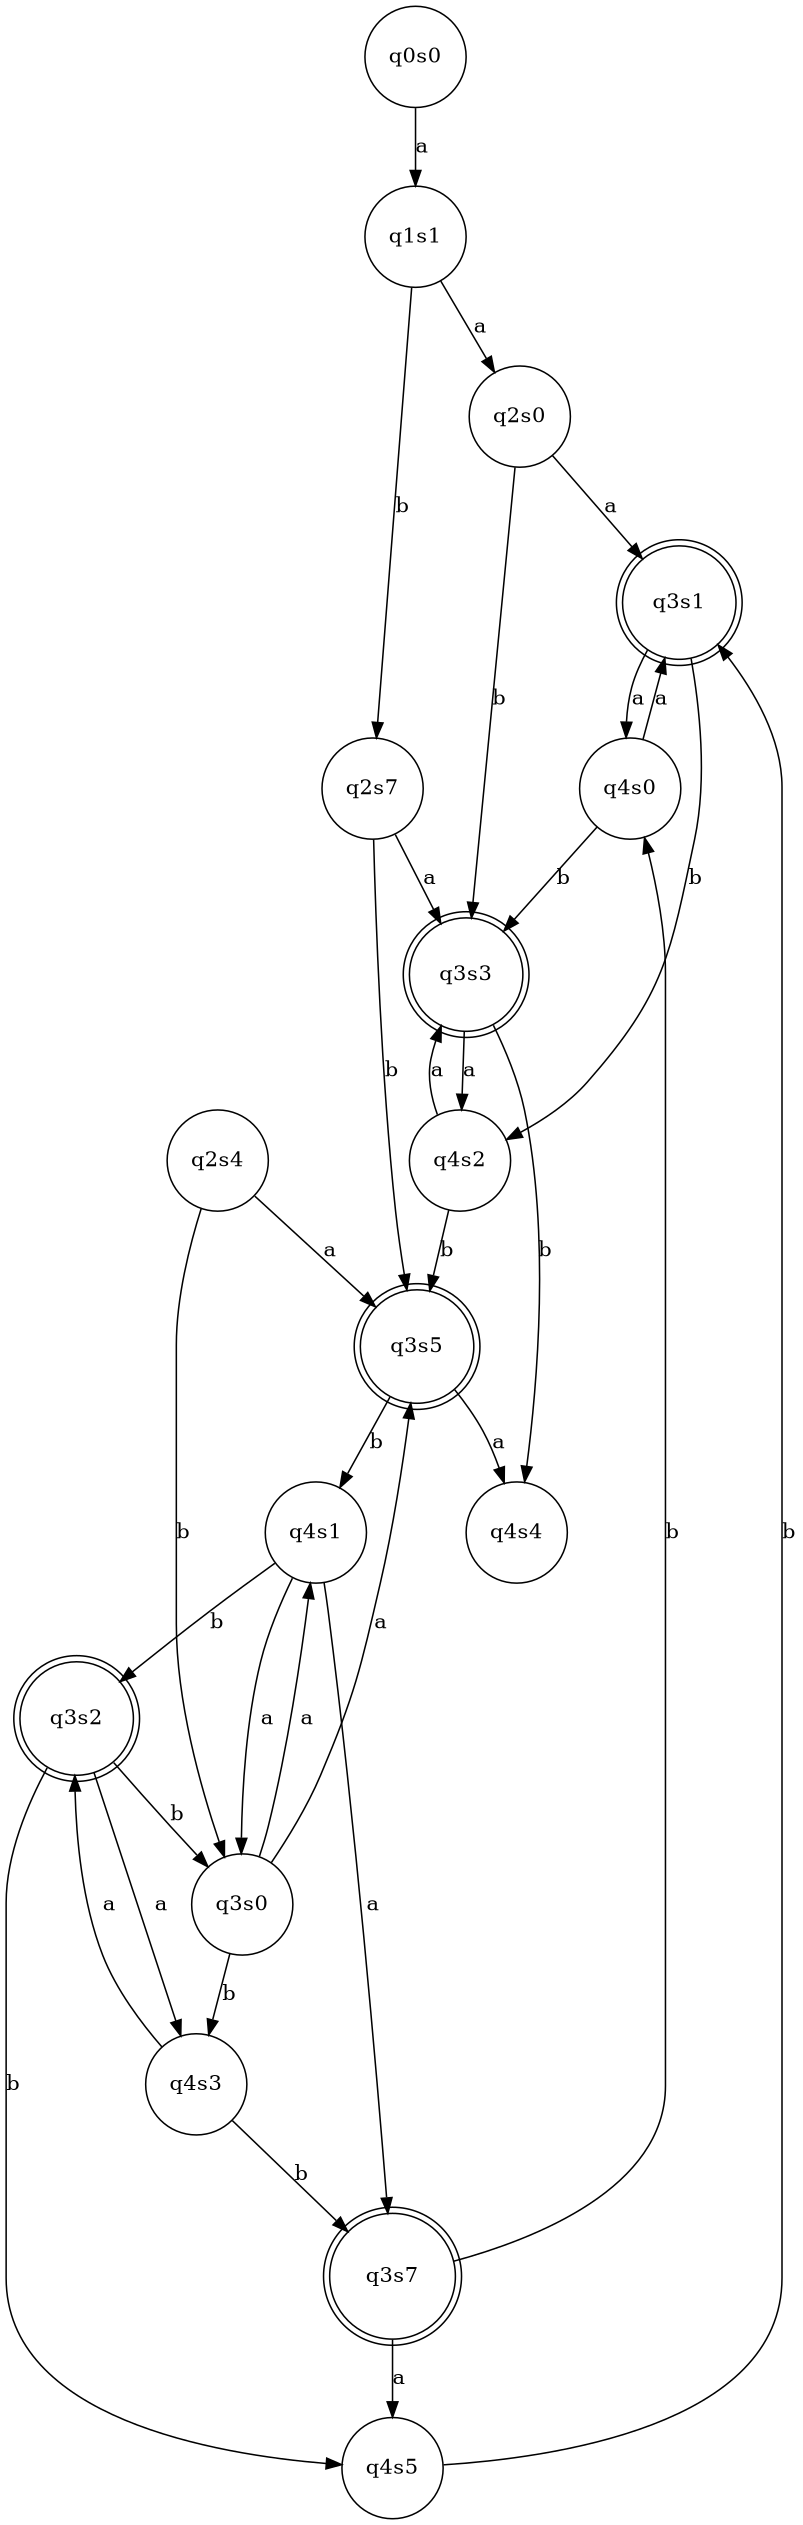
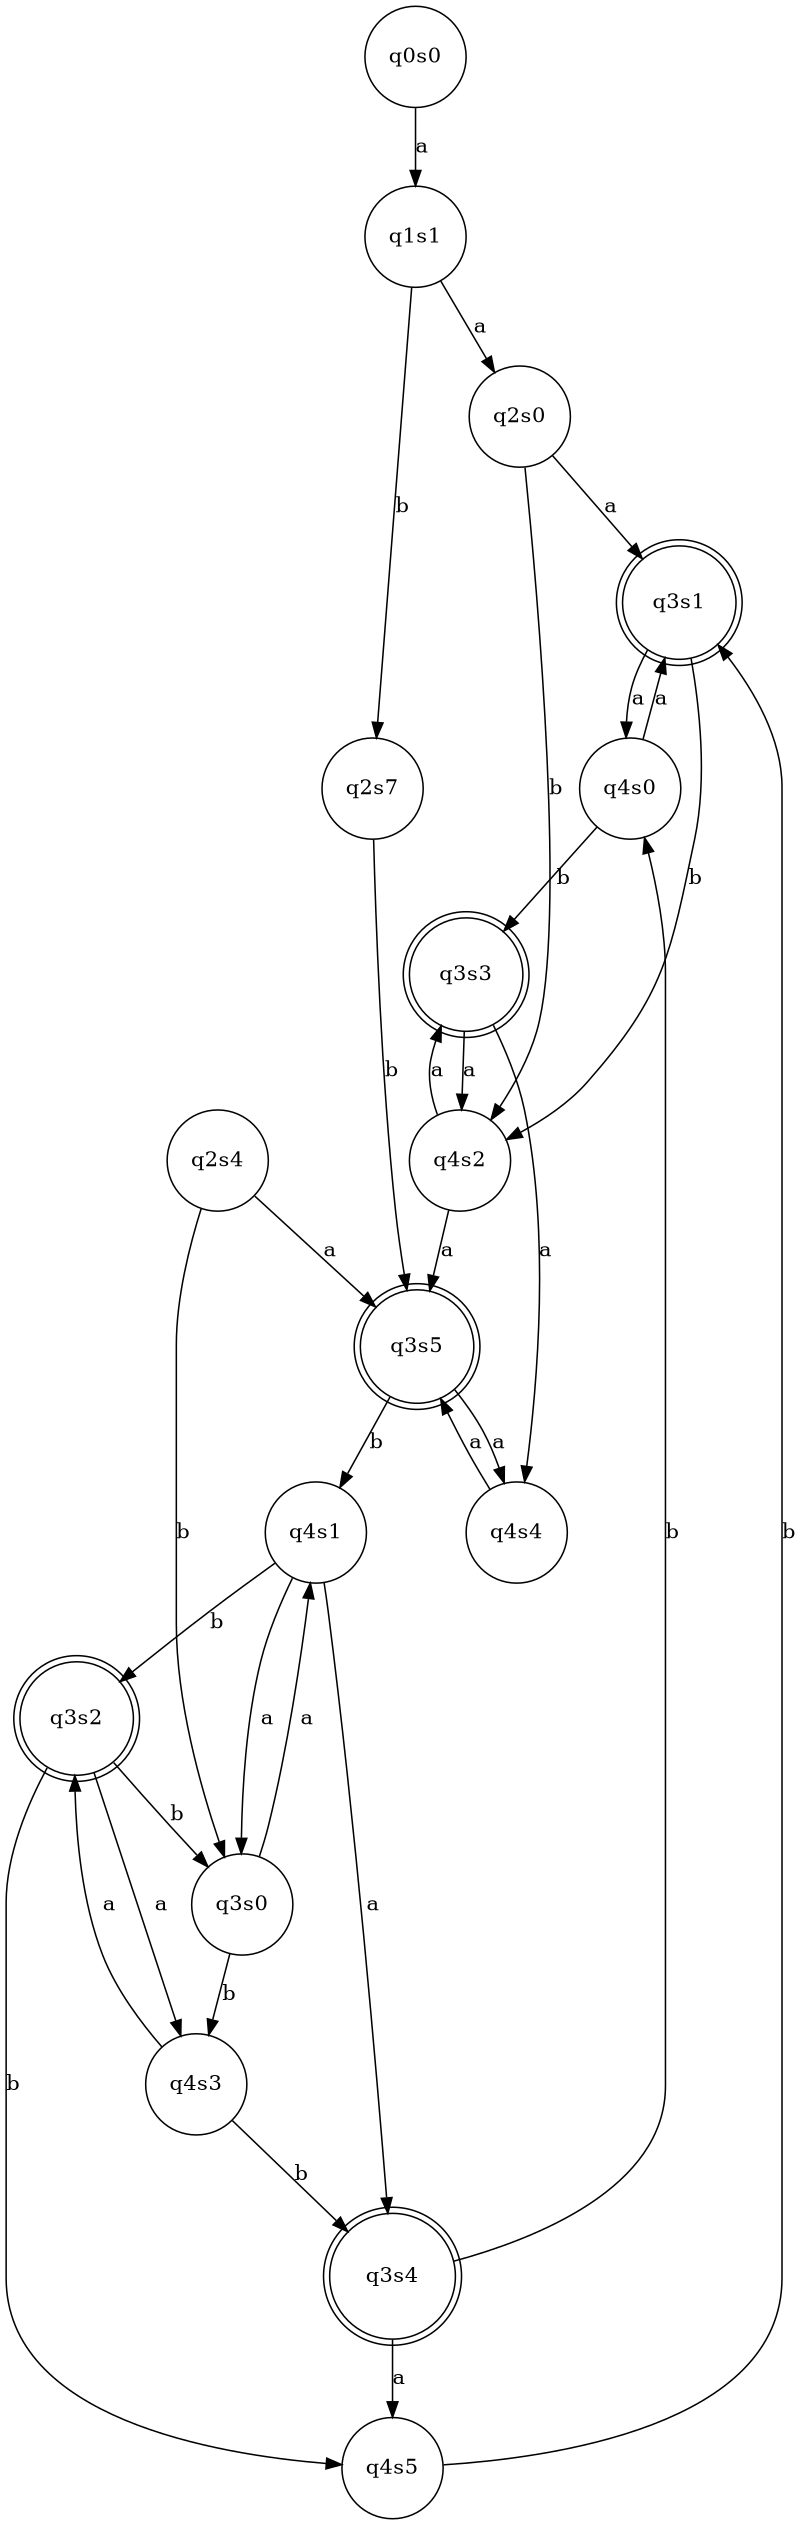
(494, 685) -> (548, 792)
(414, 872) -> none
(448, 1250) -> (448, 1250)
(546, 1250) -> (546, 1250)
(365, 1649) -> (468, 1452)
(393, 2276) -> (393, 2276)
